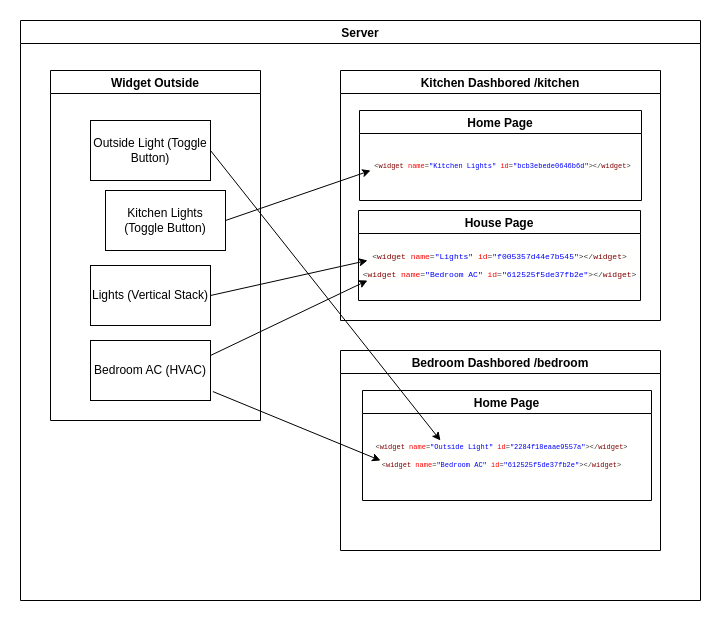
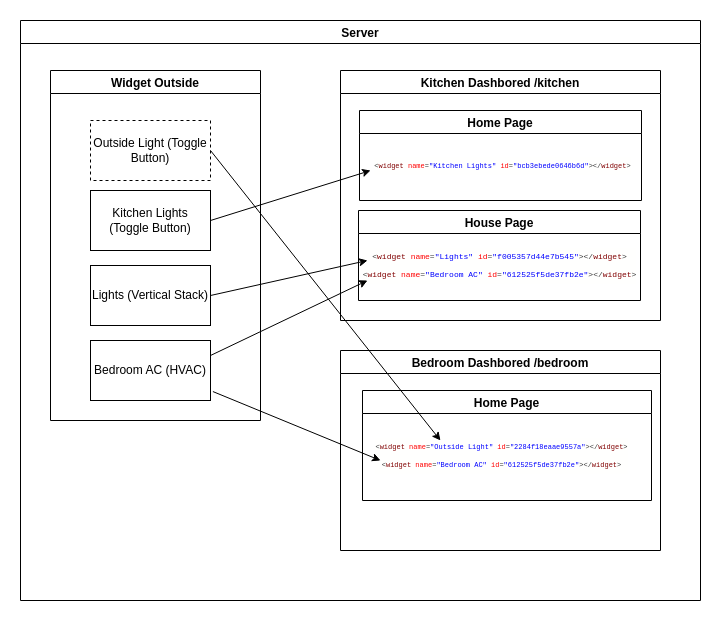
(151, 151) -> (151, 151)
(166, 221) -> (151, 221)
